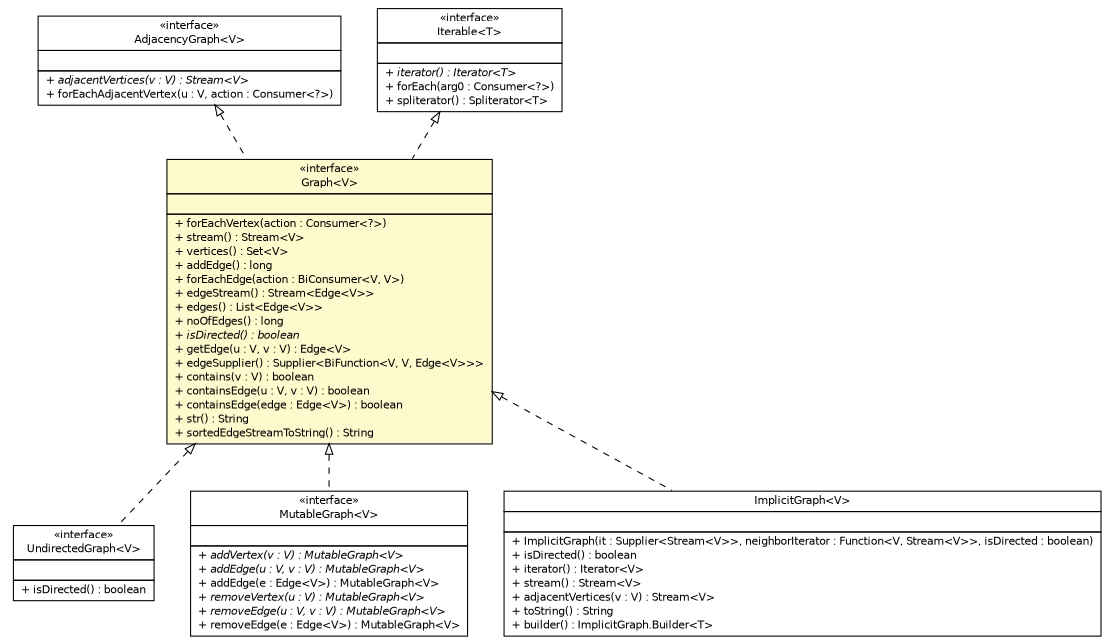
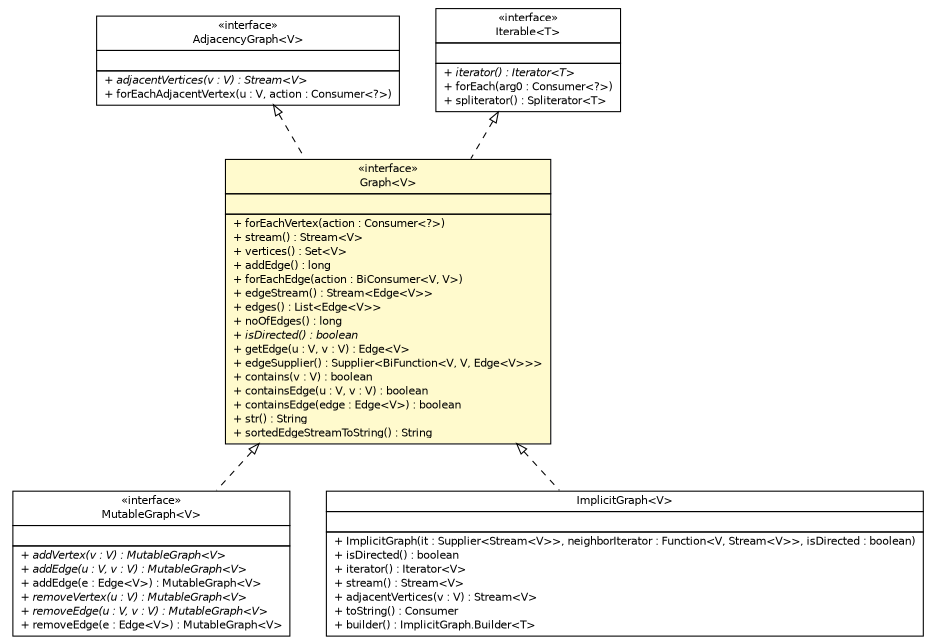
(83, 563) -> none
(563, 611) -> (396, 611)
